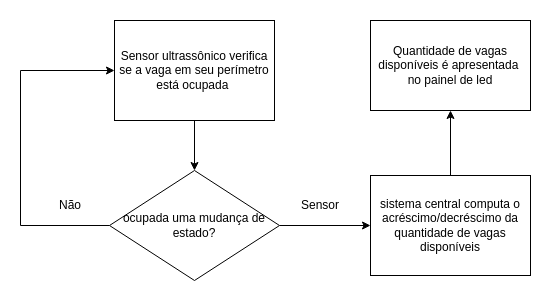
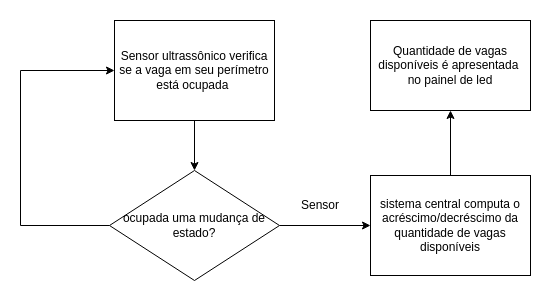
(71, 206) -> none
